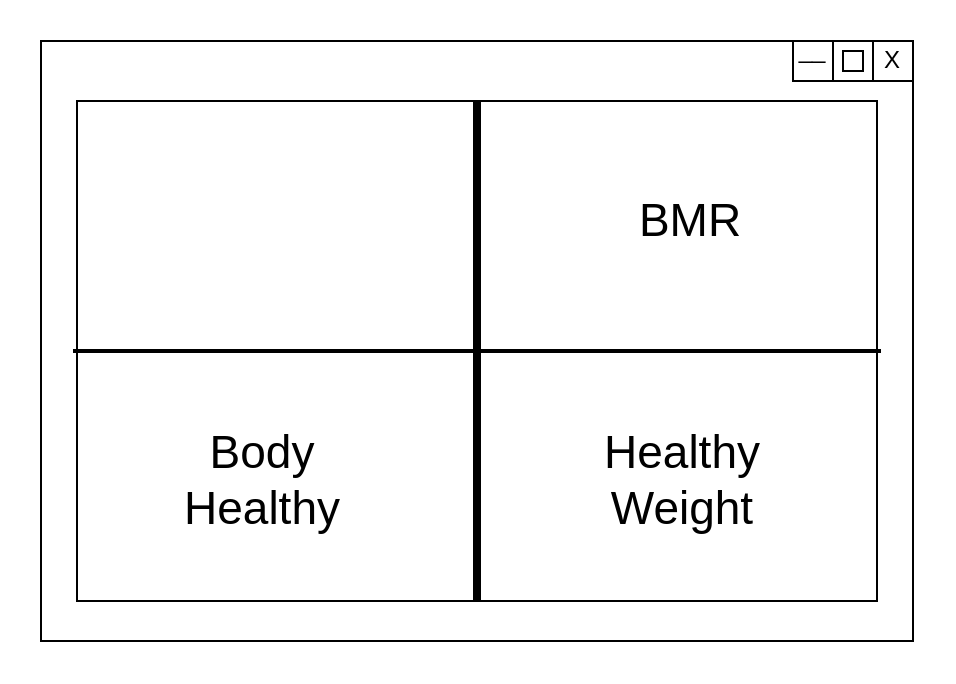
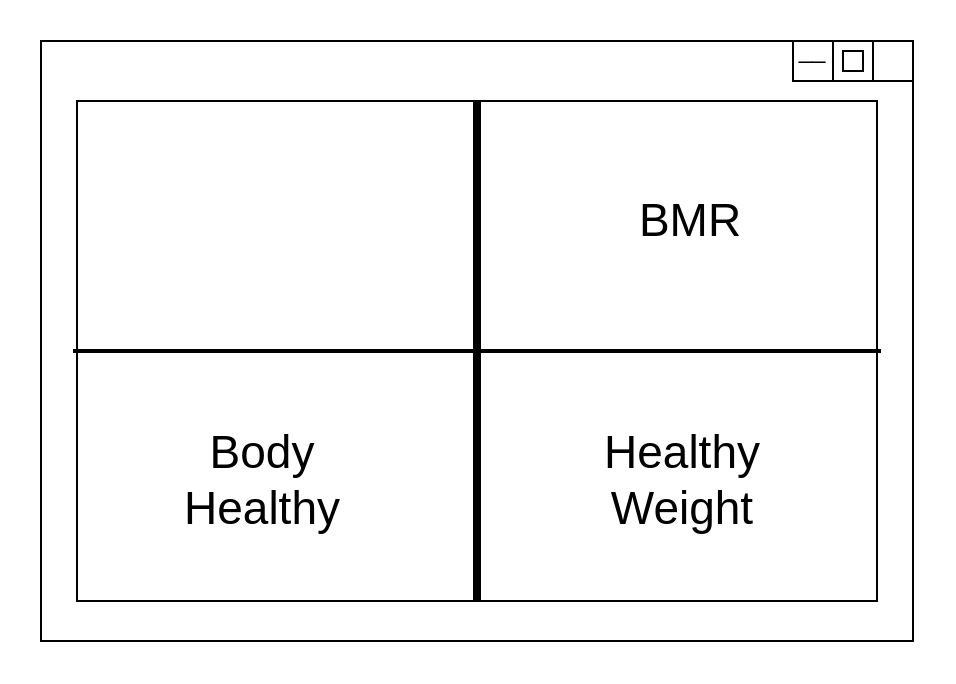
(893, 61) -> none
